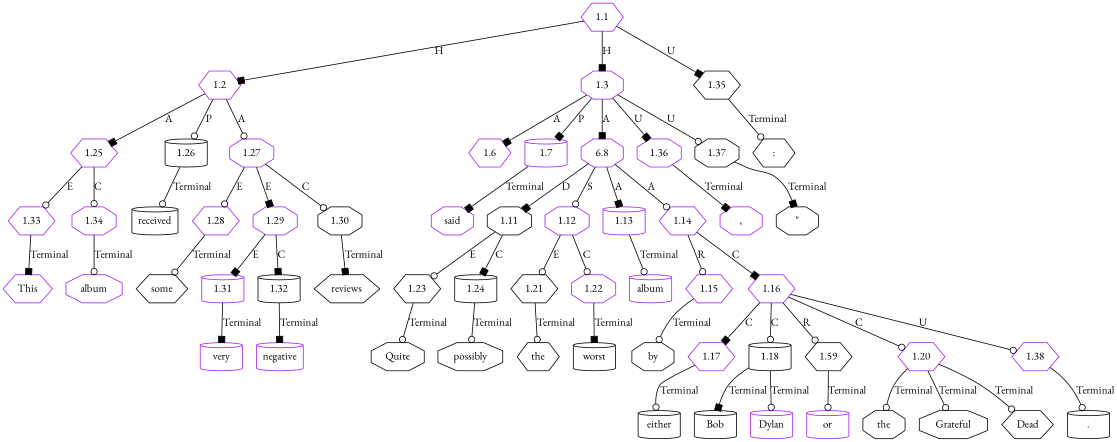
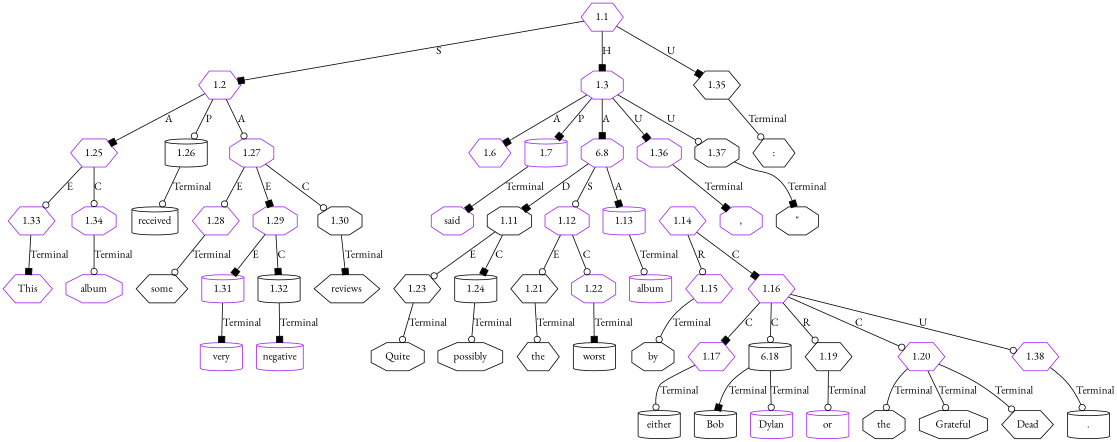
(439, 51) -> (439, 51)
(640, 185) -> none
(770, 357) -> (770, 357)
(829, 357) -> (829, 357)
